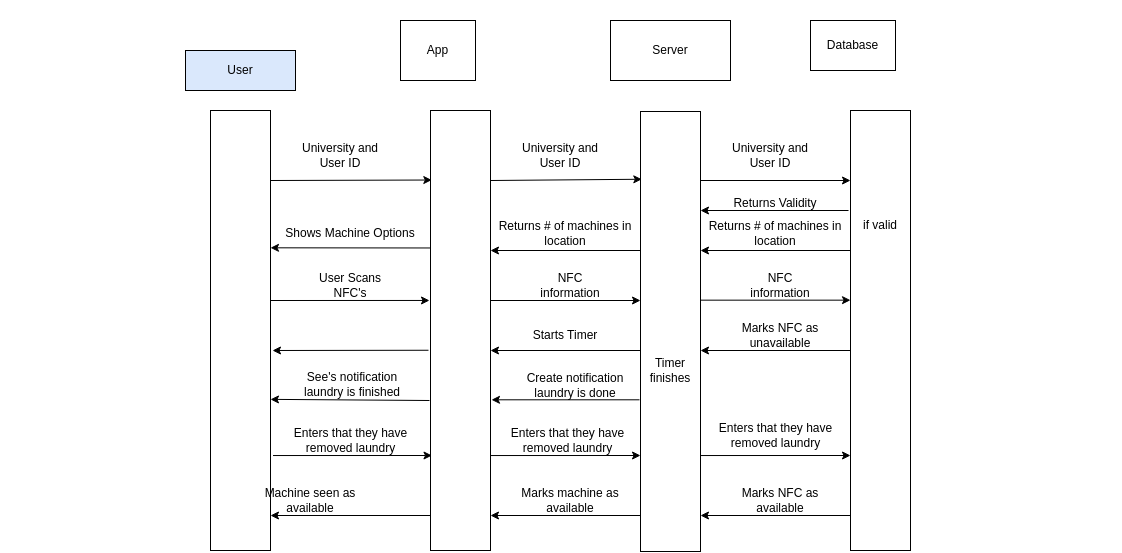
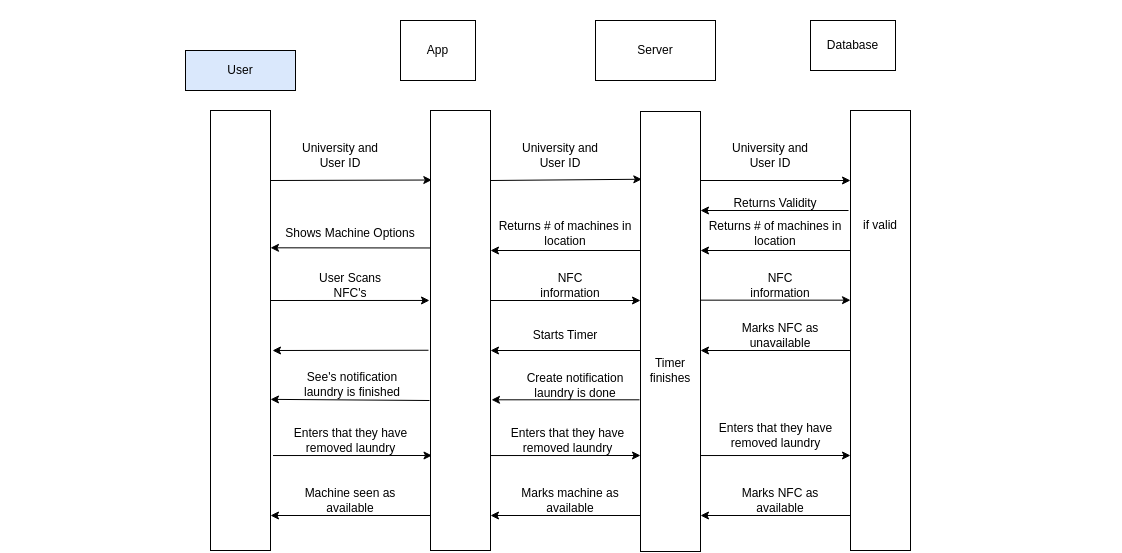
(671, 51) -> (656, 51)
(311, 501) -> (351, 501)
